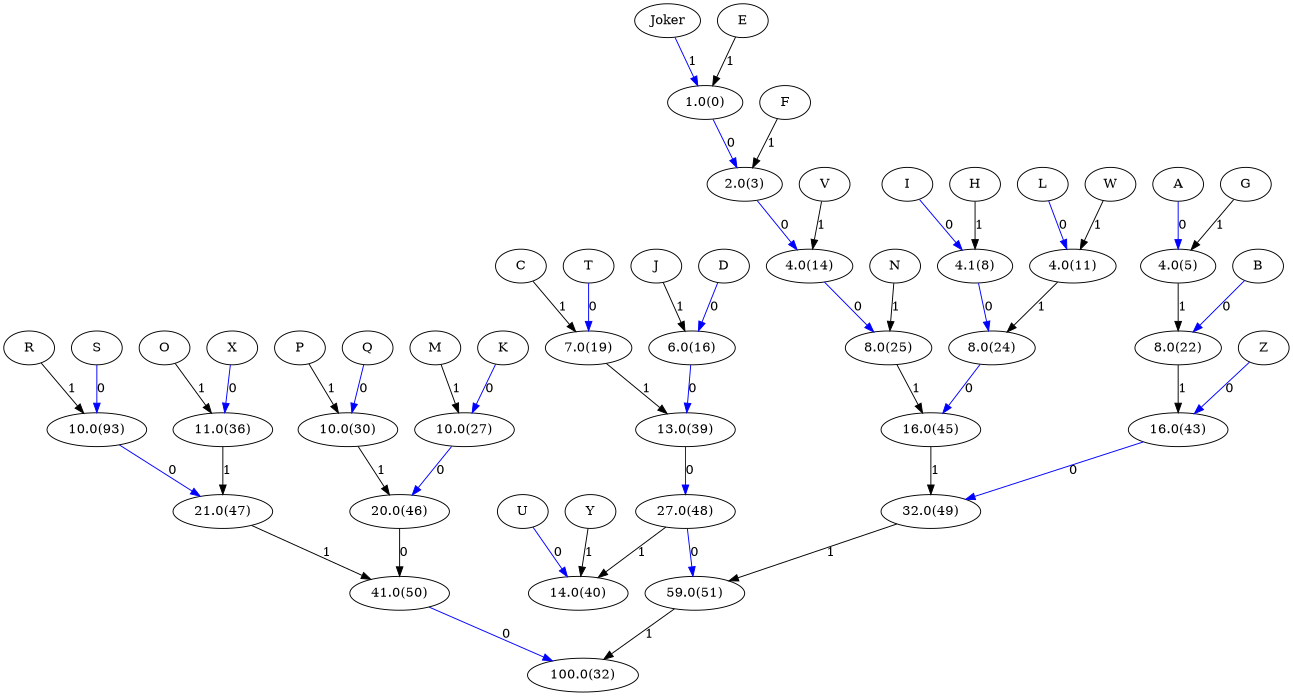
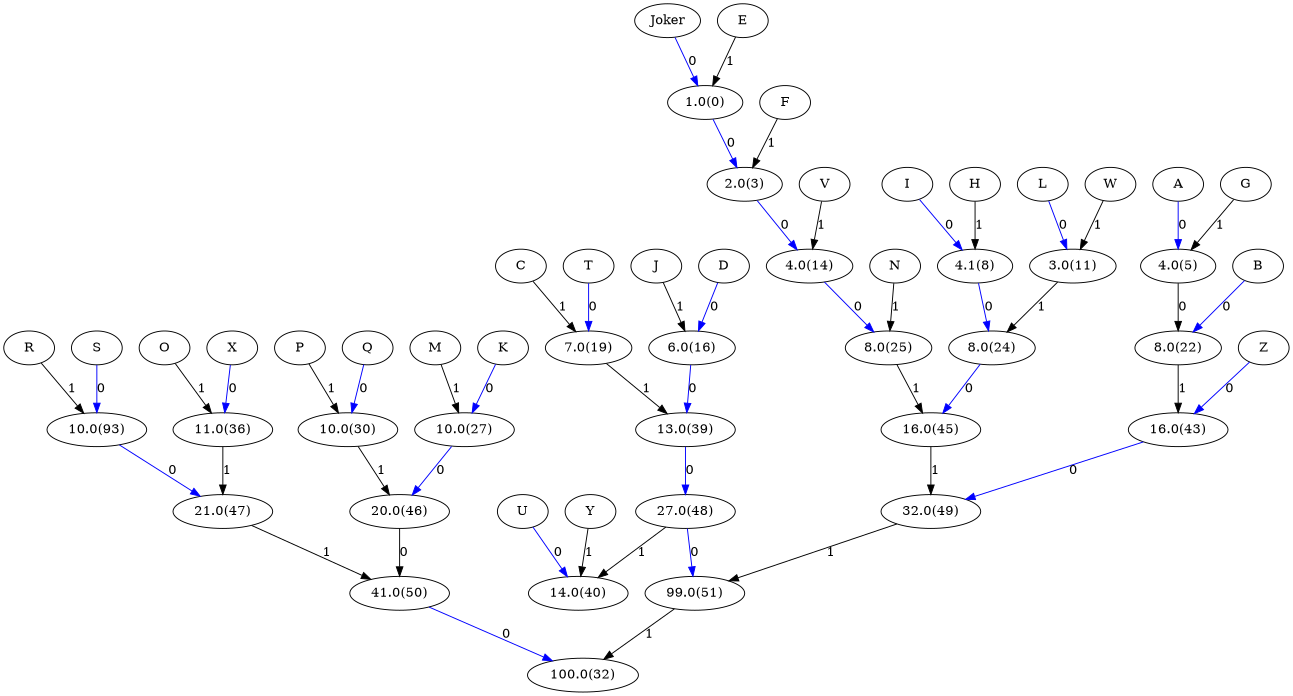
(693, 62) -> (693, 62)
(1073, 266) -> (1073, 266)
(1183, 307) -> (1183, 307)
(695, 593) -> (695, 593)
